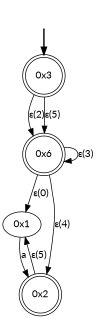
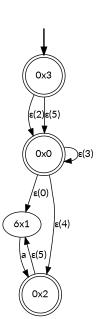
(44, 154) -> (44, 154)
(22, 225) -> (22, 225)
